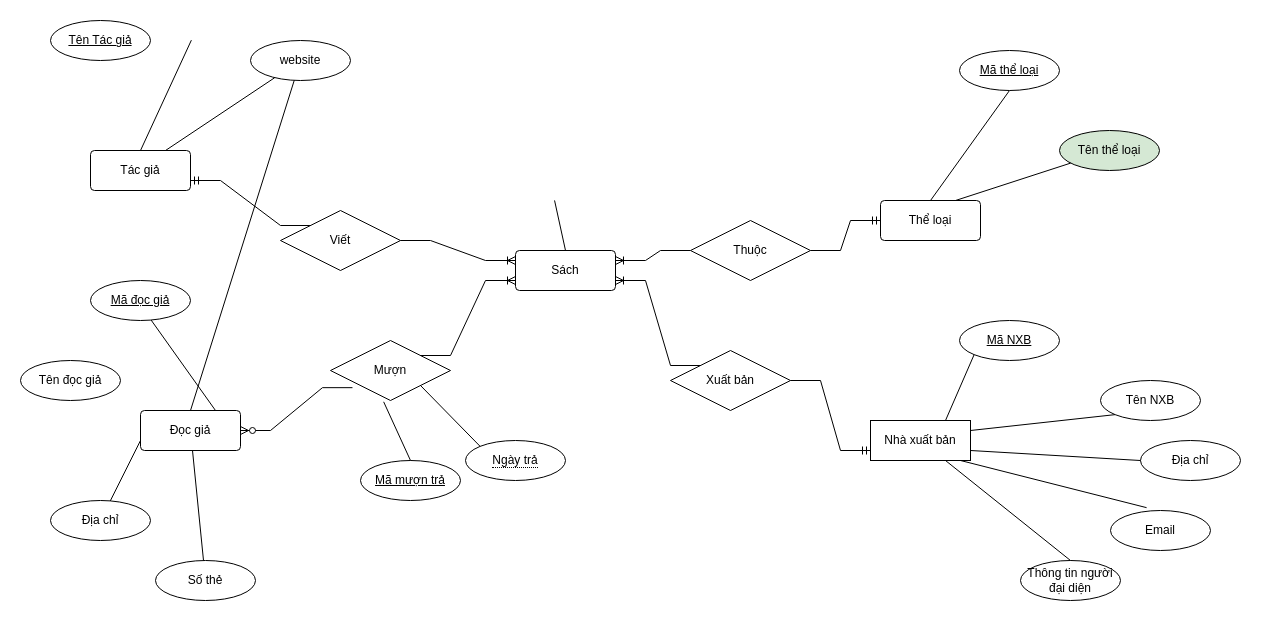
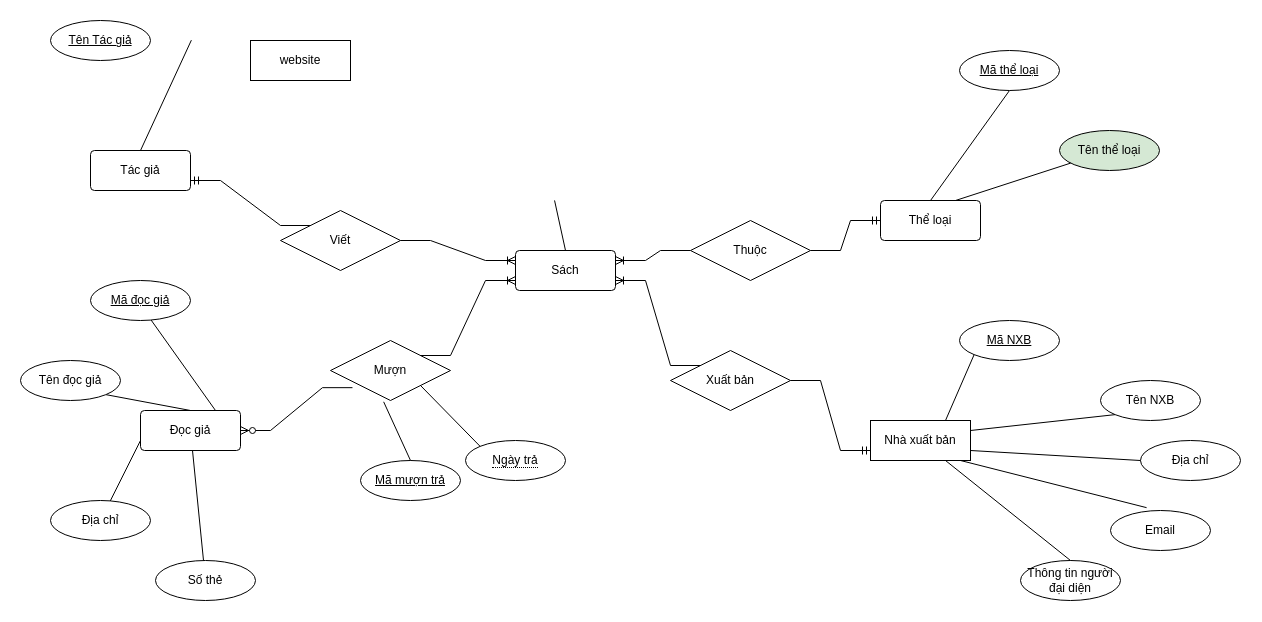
(301, 61) -> (301, 61)
(220, 114) -> none
(242, 245) -> (148, 403)
